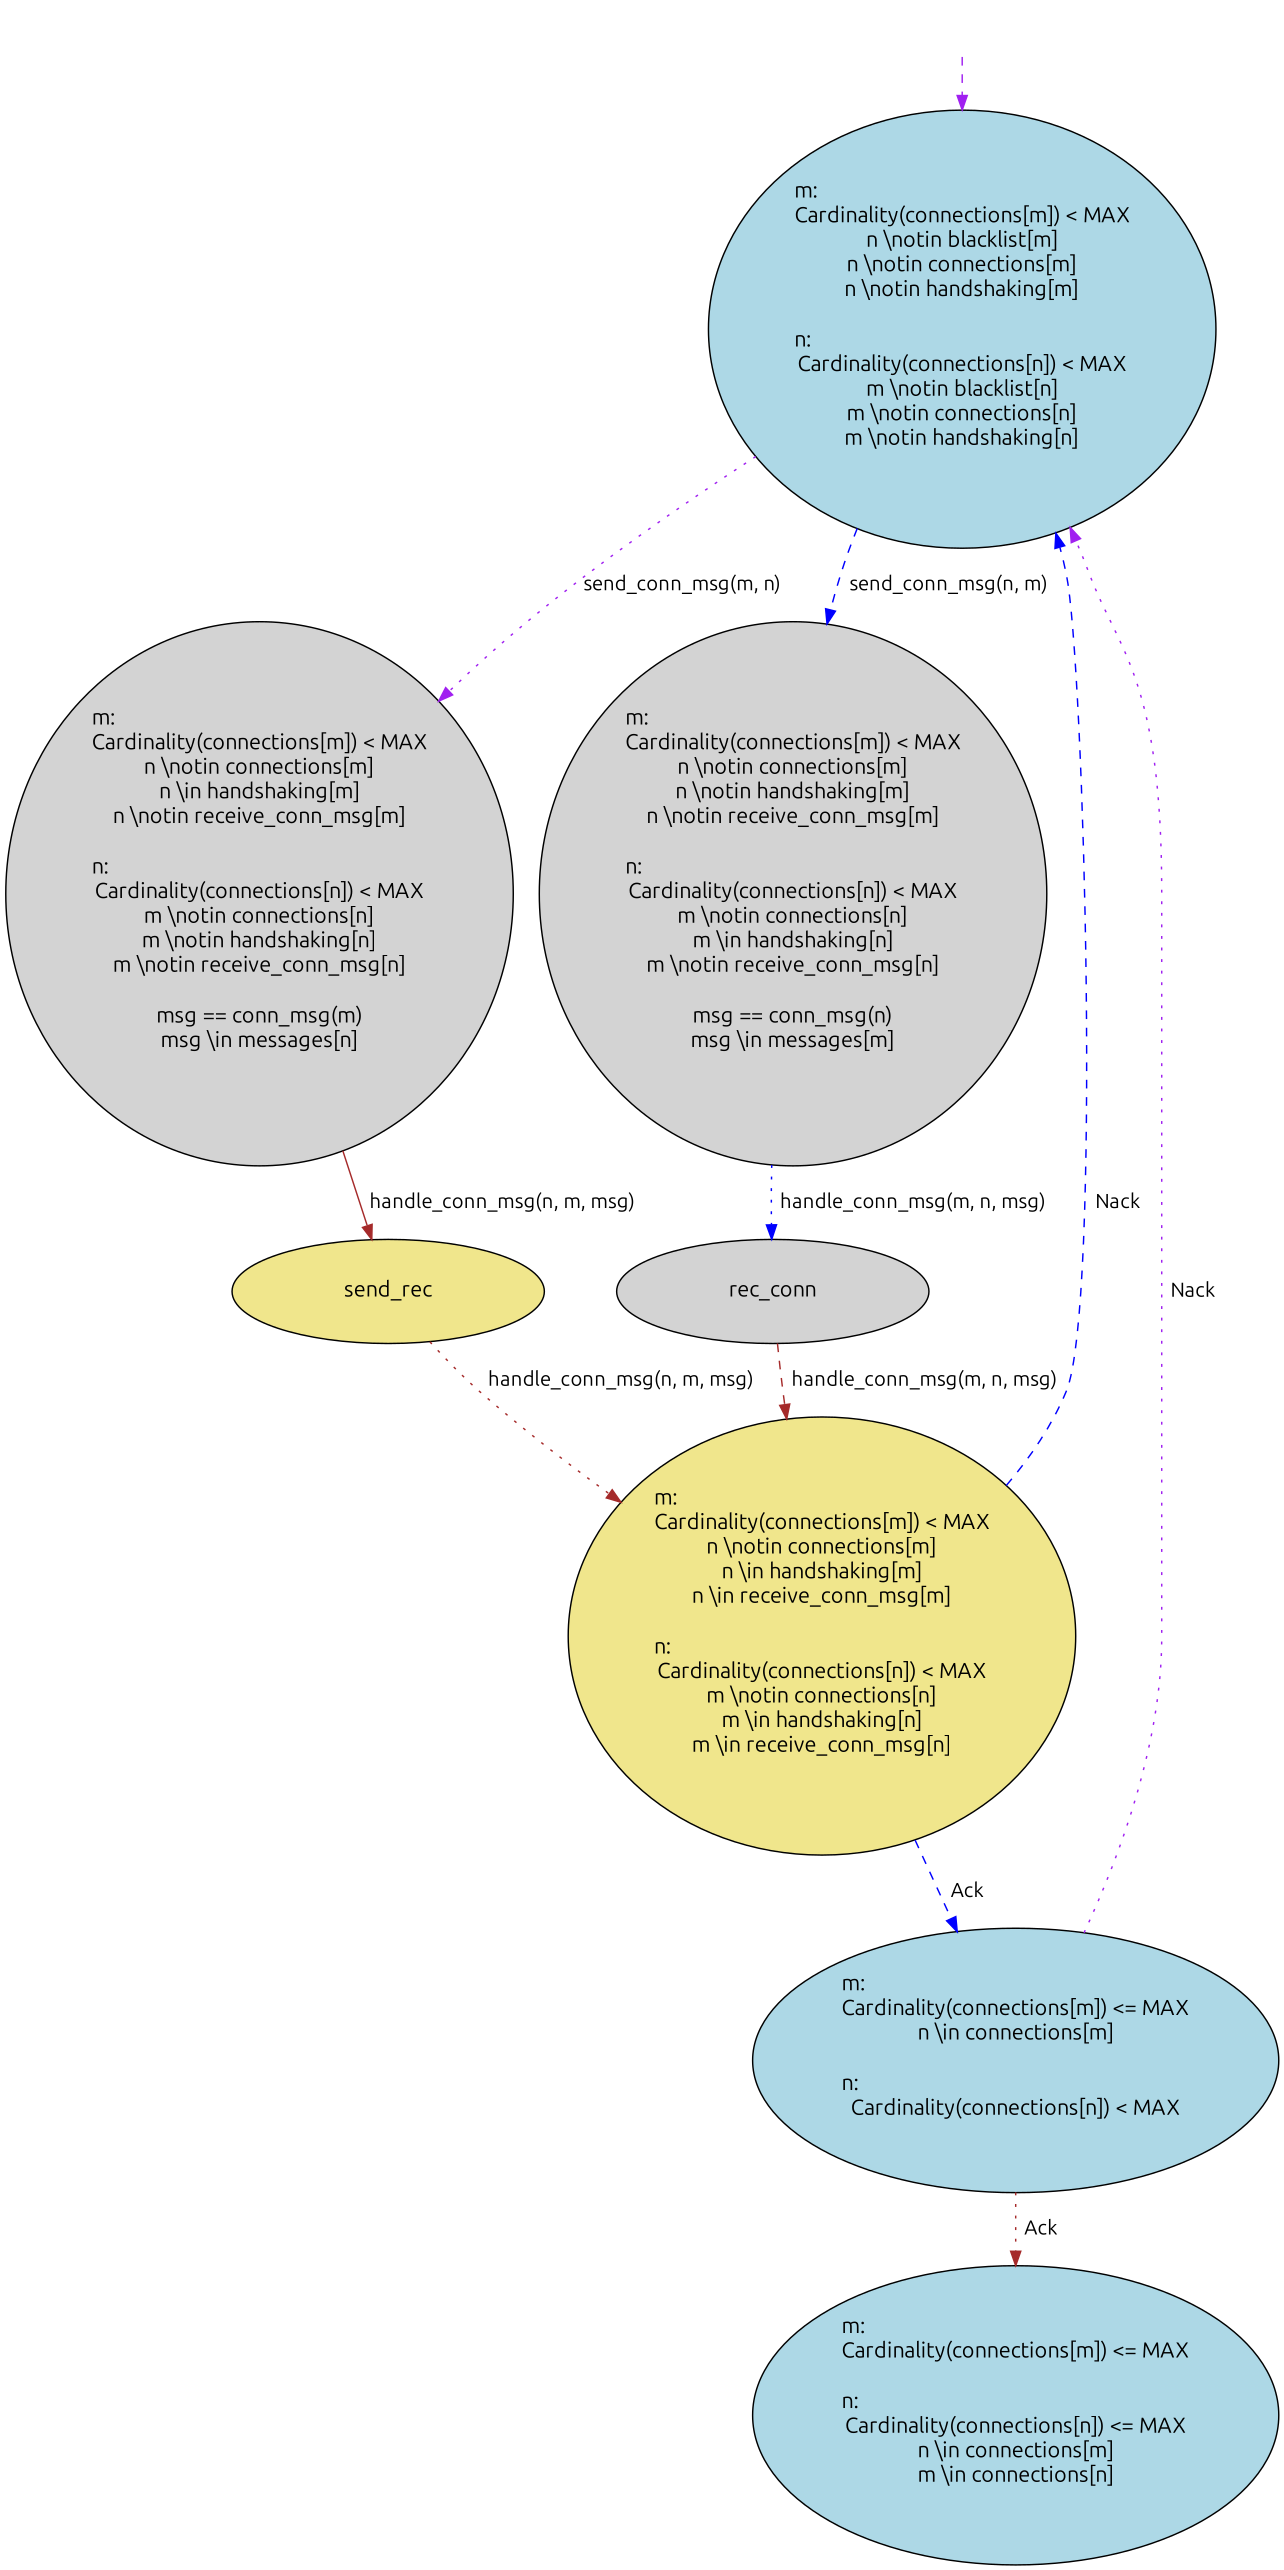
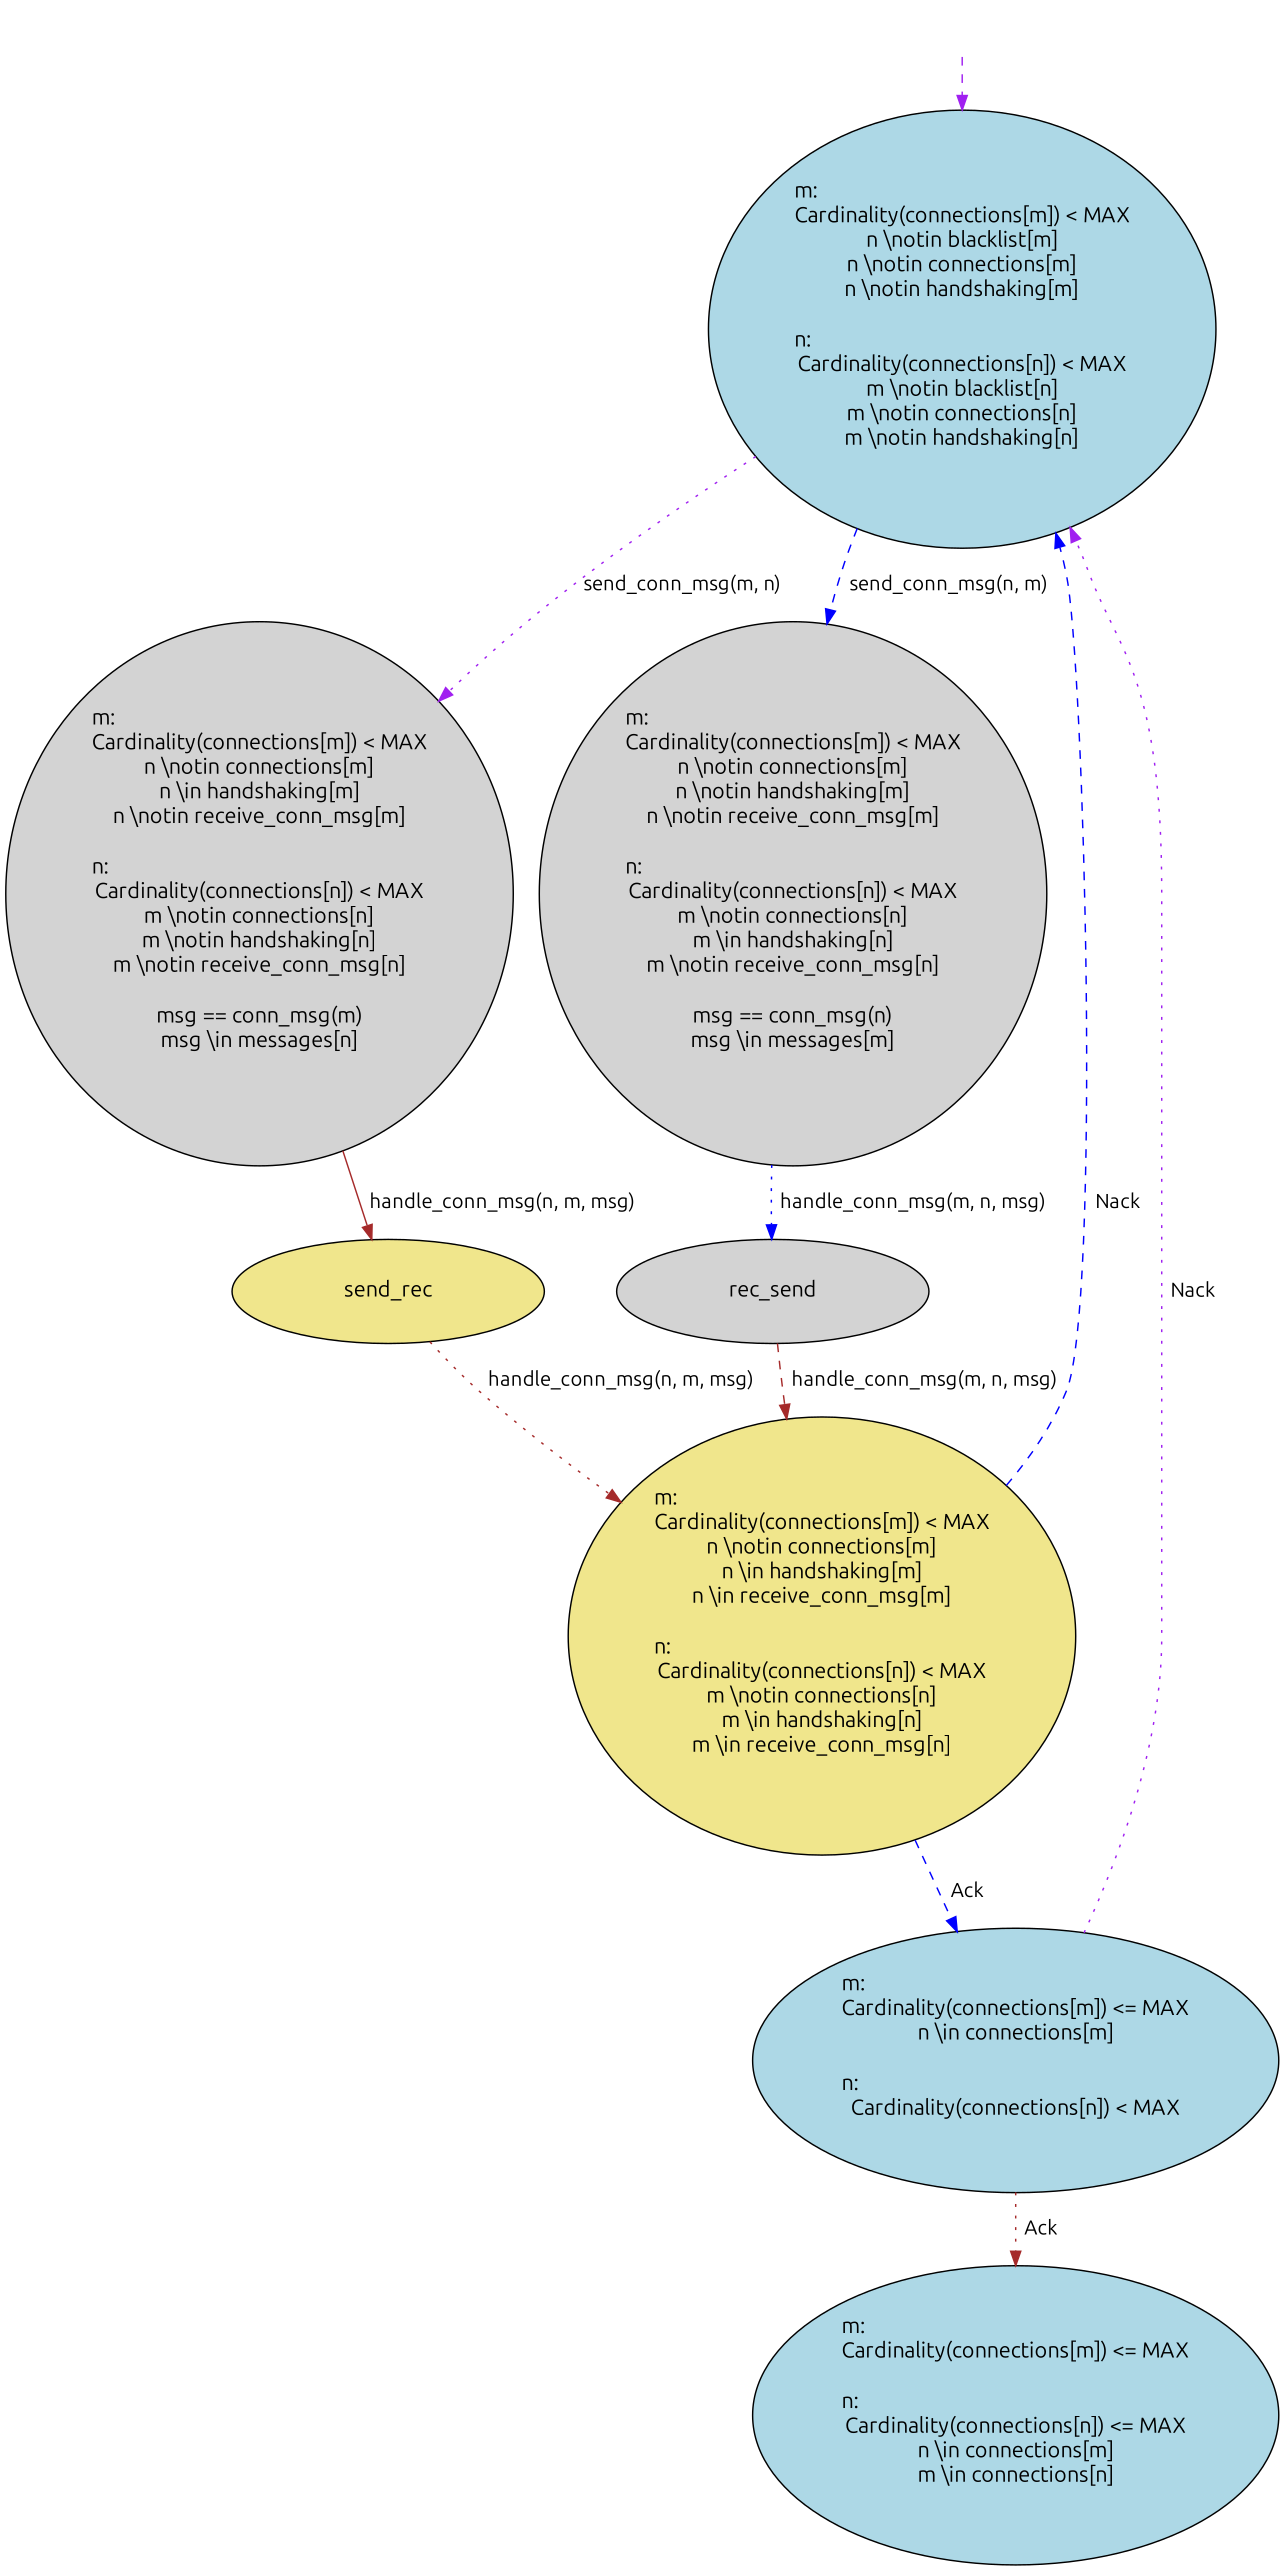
(773, 1291) -> (773, 1291)
